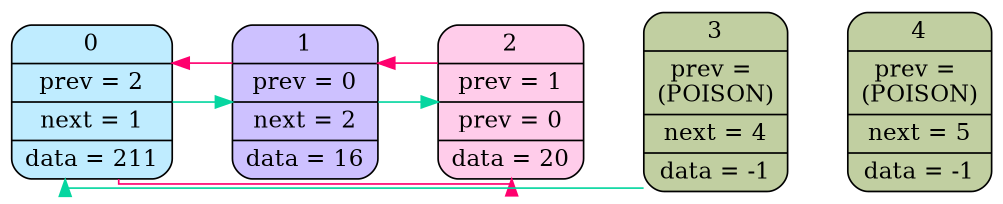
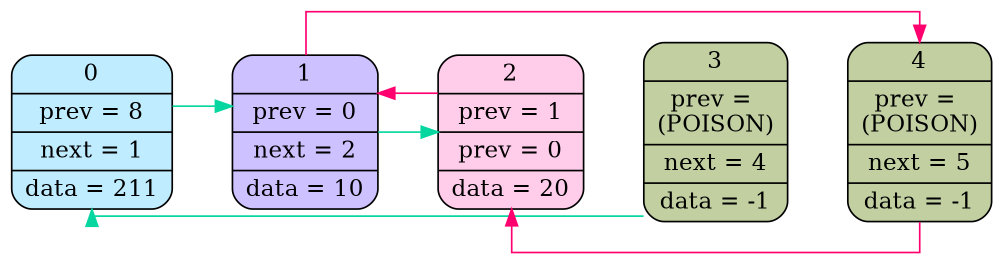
(211, 63) -> (598, 12)
(92, 82) -> (92, 112)
(305, 159) -> (305, 189)
(313, 184) -> (718, 253)
